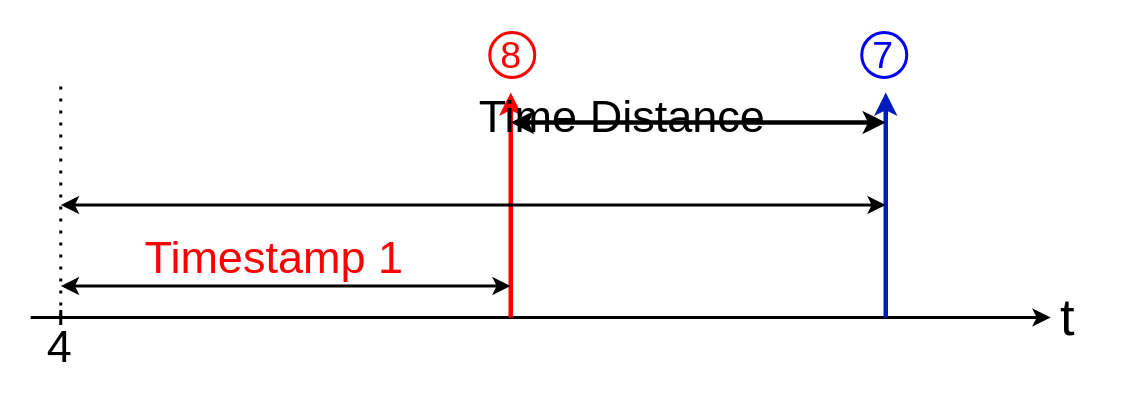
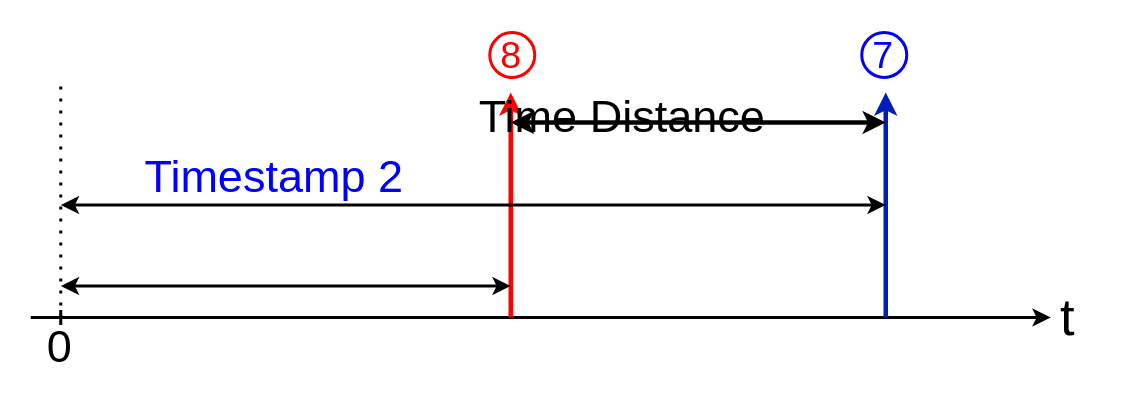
none -> (274, 176)
(274, 257) -> none
(60, 346) -> (60, 346)
